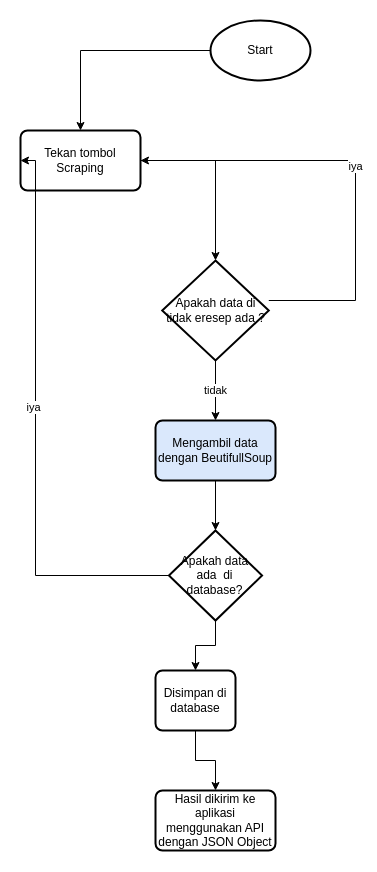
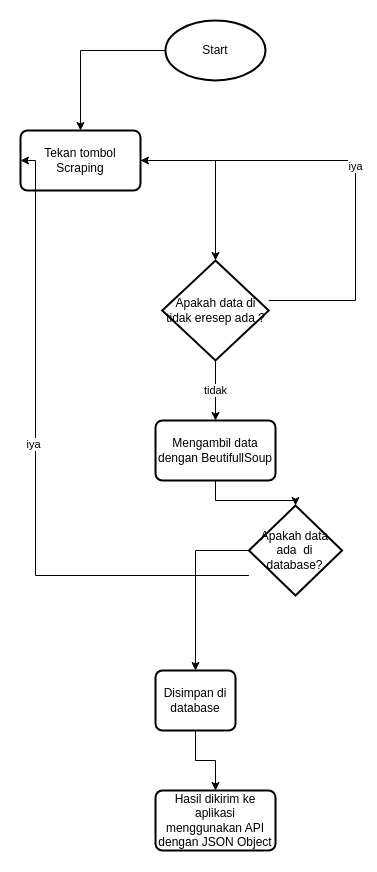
(261, 51) -> (216, 51)
(216, 451) -> (216, 451)
(216, 576) -> (296, 551)
